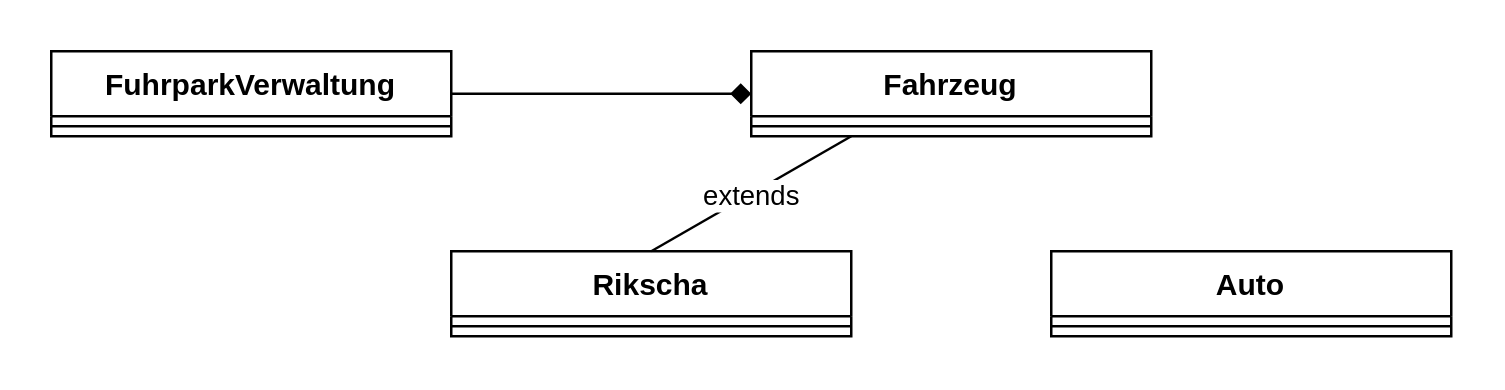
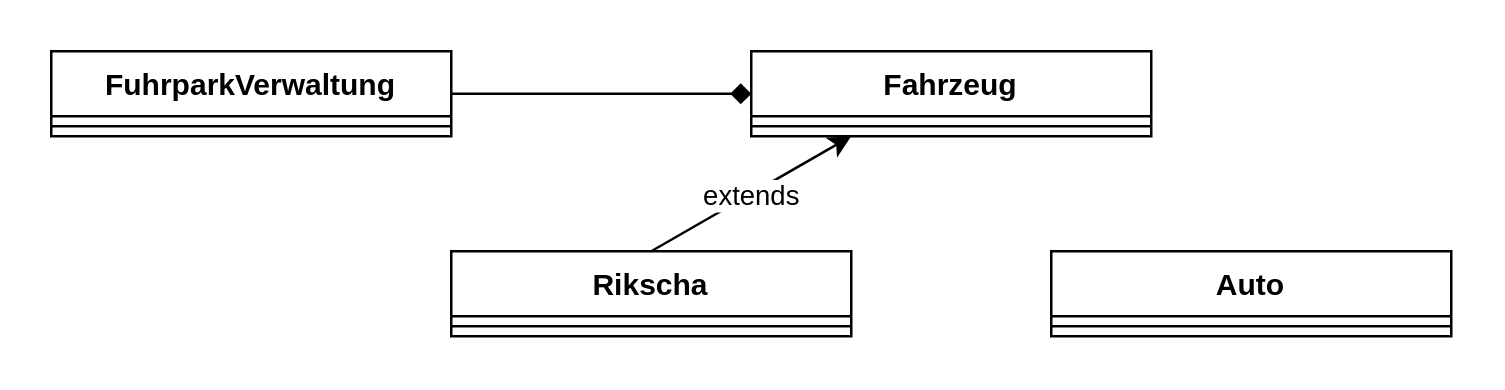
(838, 144) -> (836, 145)
